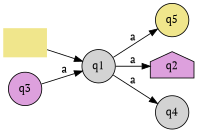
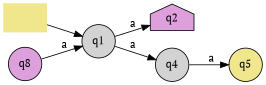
(132, 45) -> (205, 65)
(25, 89) -> (25, 64)
